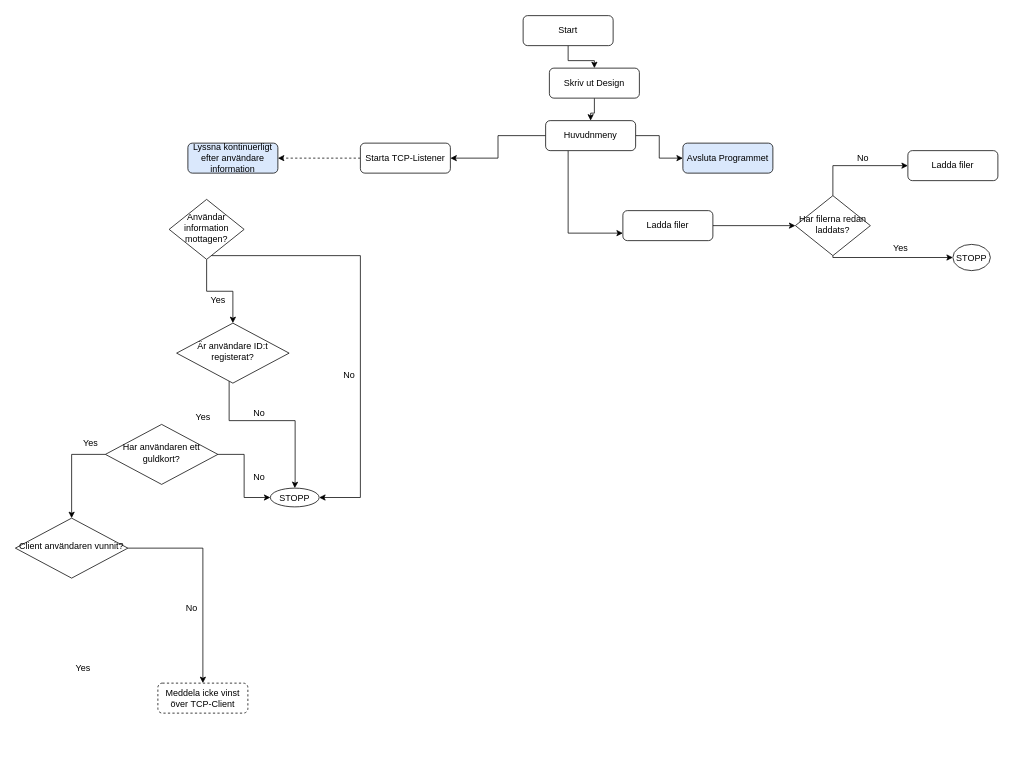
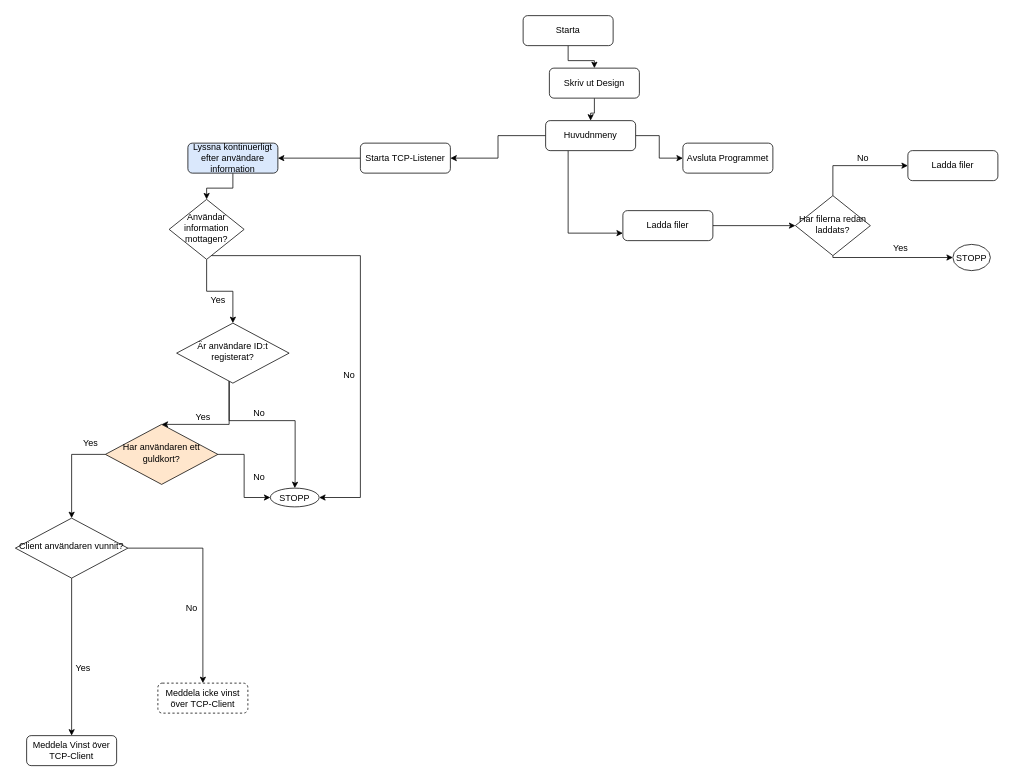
(568, 30) -> (568, 30)
(321, 158) -> (321, 158)
(728, 158) -> (728, 158)
none -> (207, 190)
none -> (199, 424)
(162, 454) -> (162, 454)
none -> (72, 654)
none -> (72, 750)
